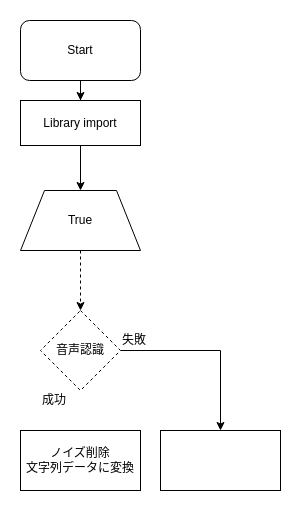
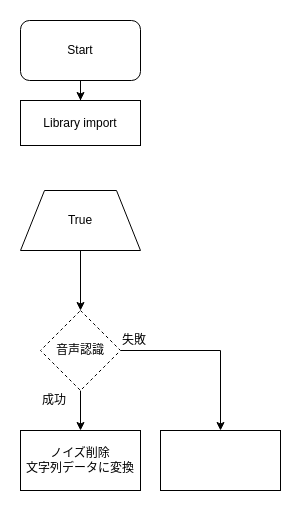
(81, 165) -> none
(81, 278) -> (81, 278)
none -> (81, 407)
